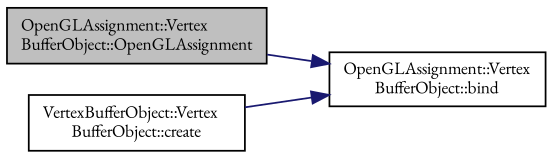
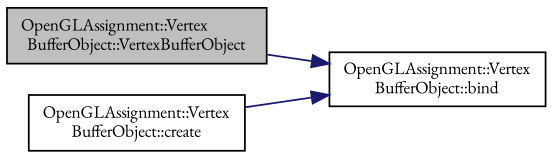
(137, 36) -> (137, 36)
(137, 123) -> (137, 123)
